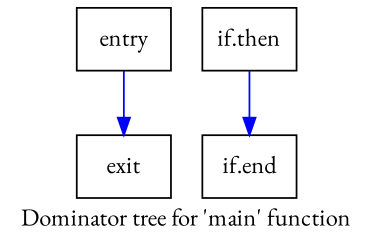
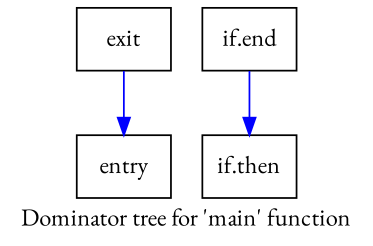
(124, 94) -> (124, 94)
(249, 94) -> (249, 94)
